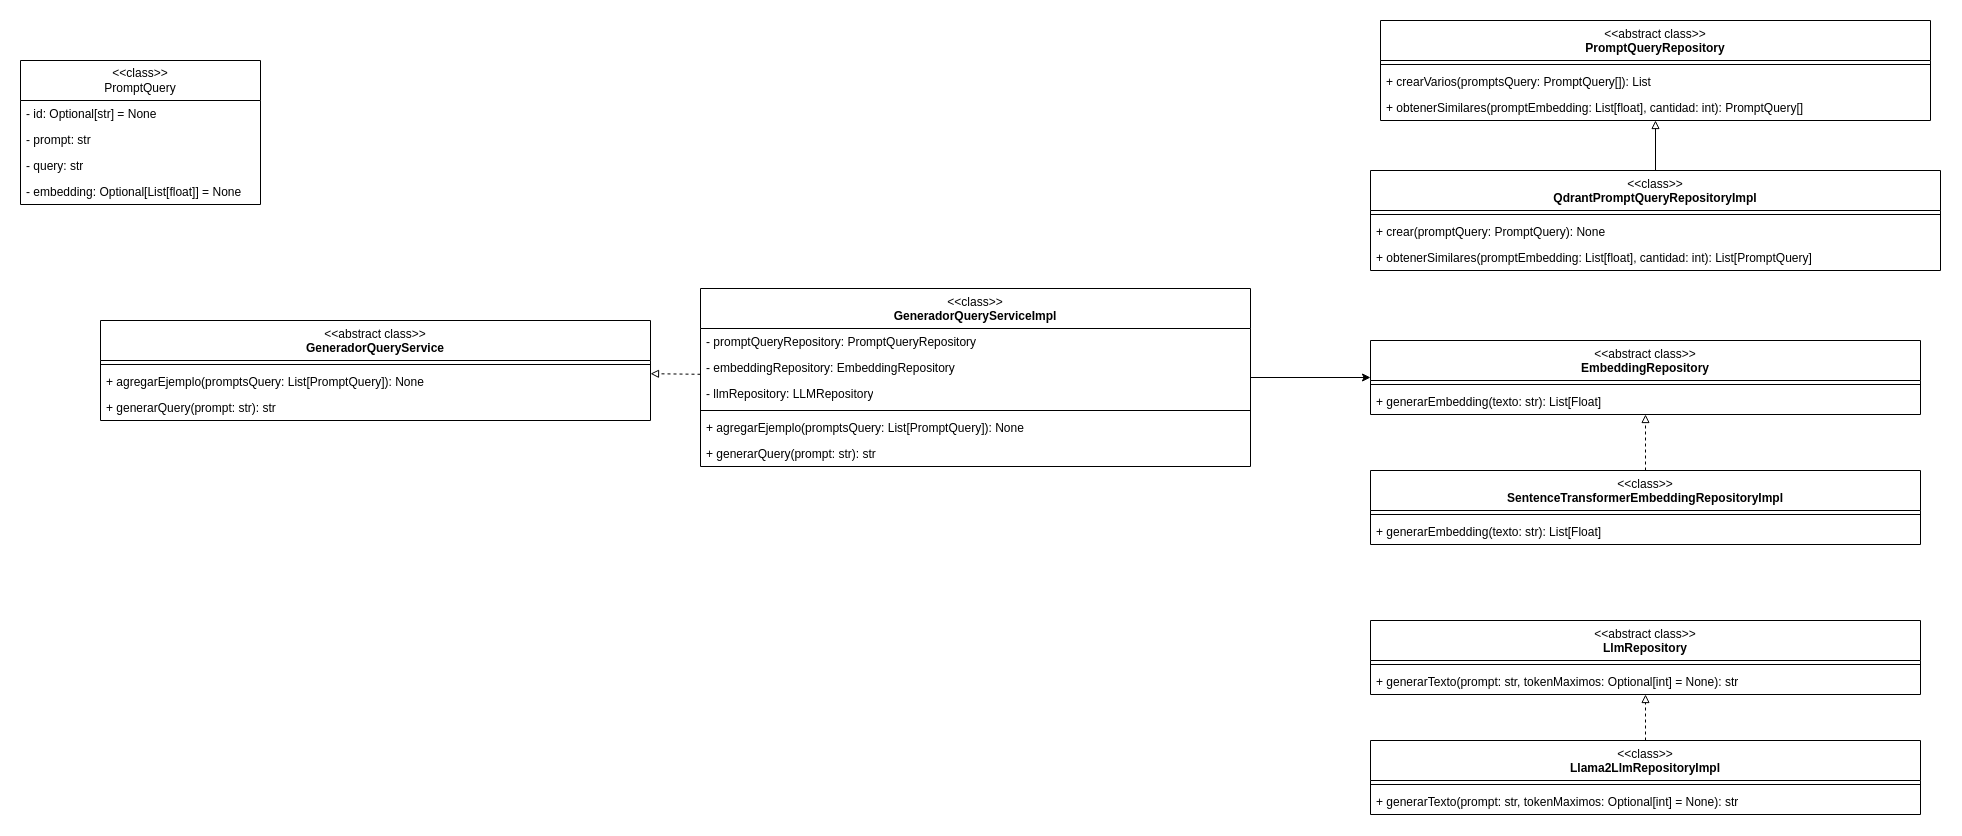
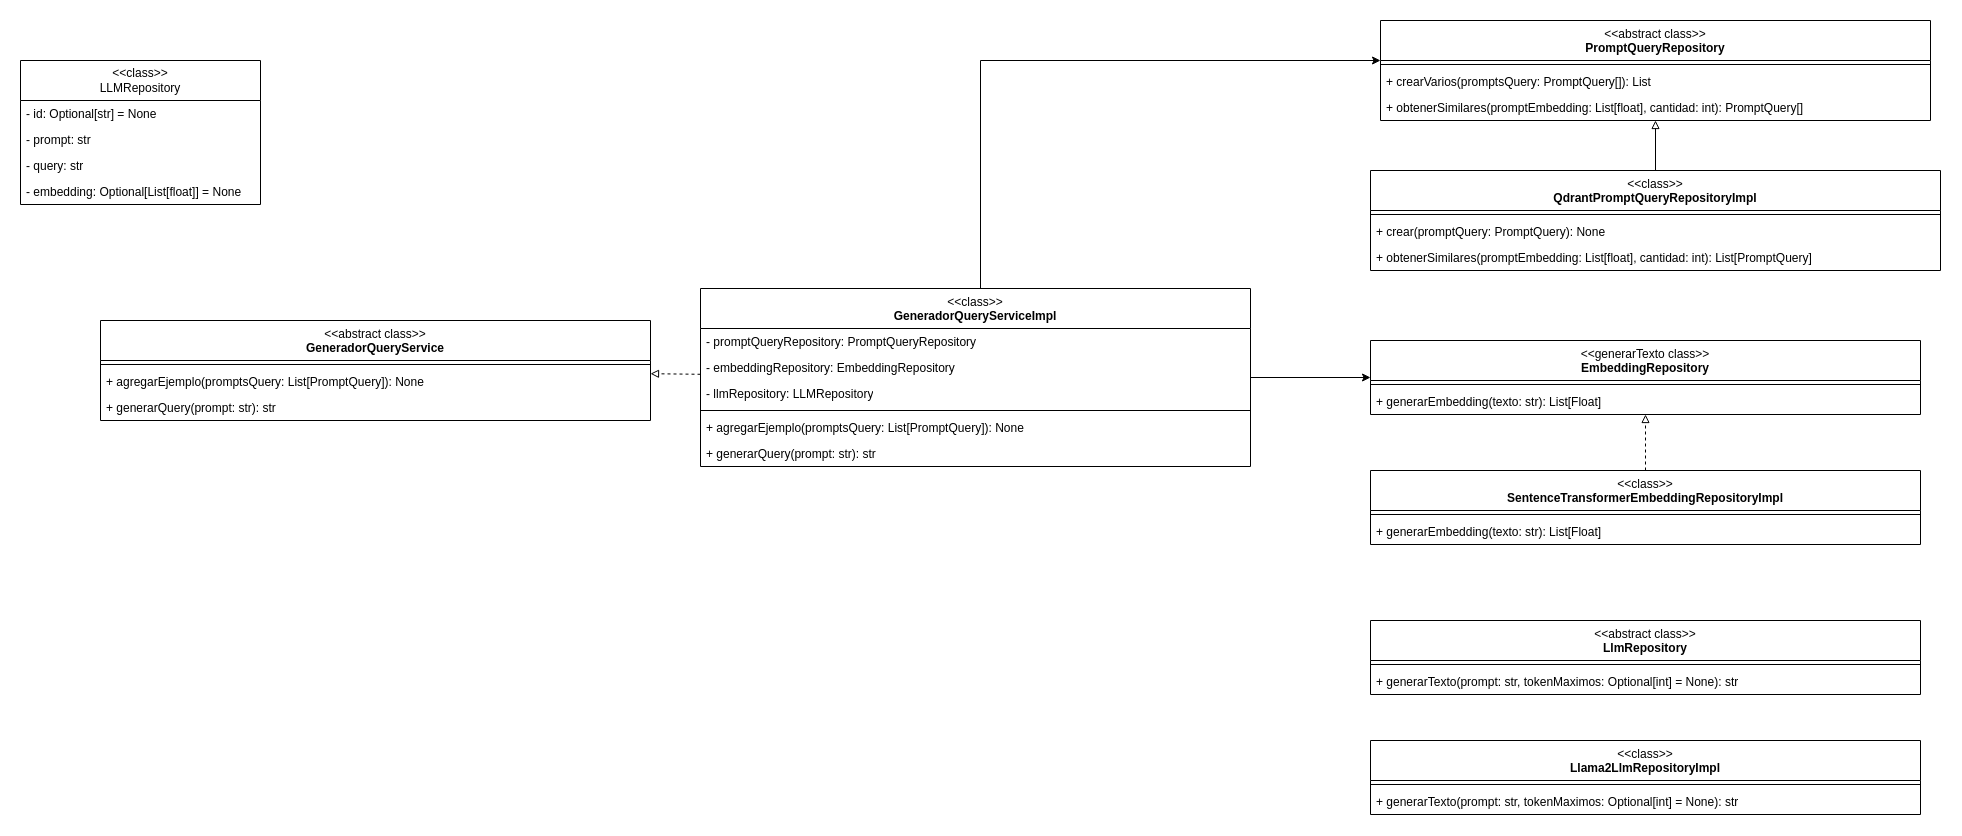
none -> (1063, 61)
(141, 81) -> (141, 81)
(1646, 362) -> (1646, 362)
(1646, 722) -> none
